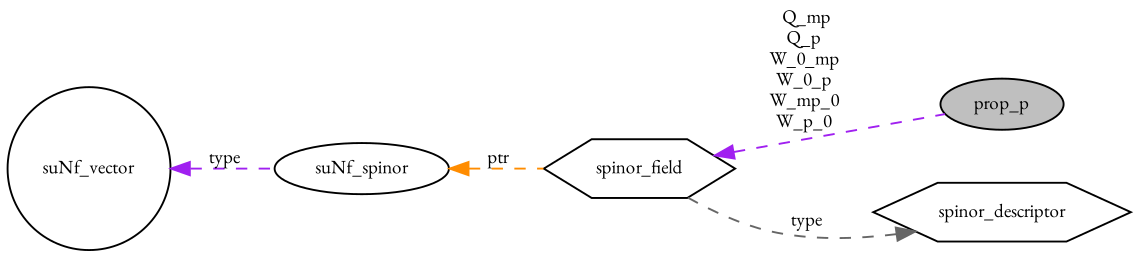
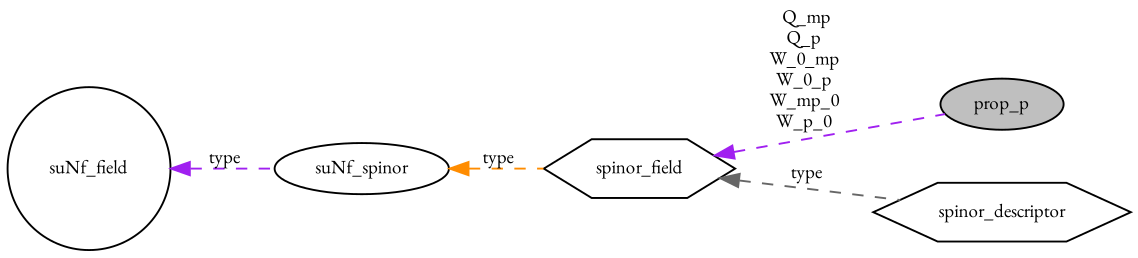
(496, 158) -> (496, 158)
(89, 169) -> (89, 169)
(789, 235) -> (820, 190)
